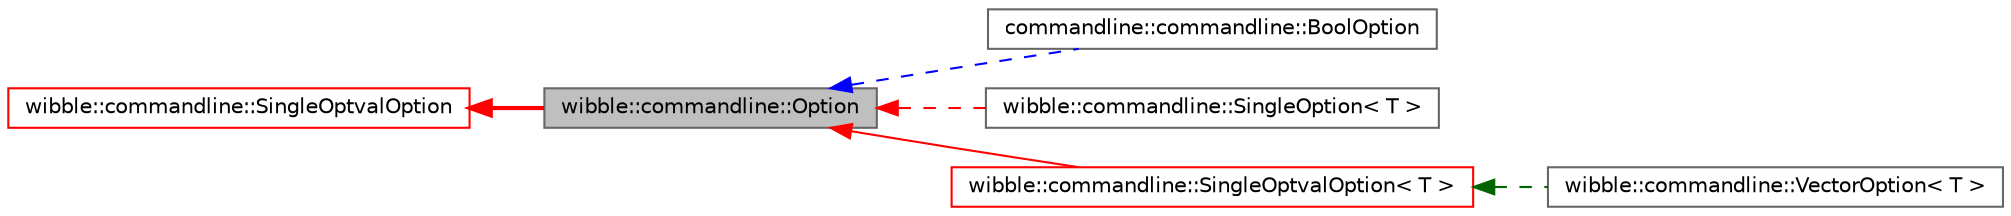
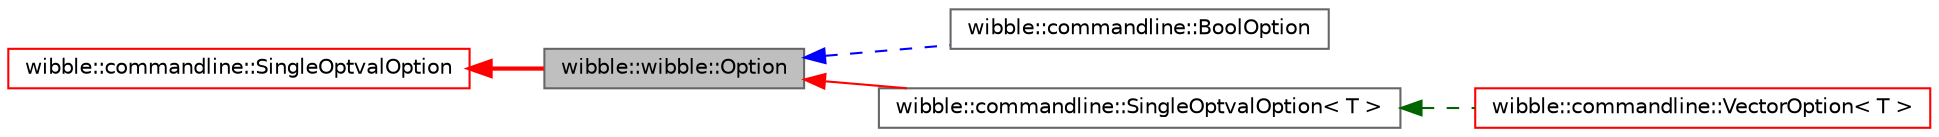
(1212, 29) -> (1140, 29)
(711, 108) -> (674, 69)
(1212, 108) -> none
(1212, 187) -> (1140, 108)
(1775, 187) -> (1703, 108)
